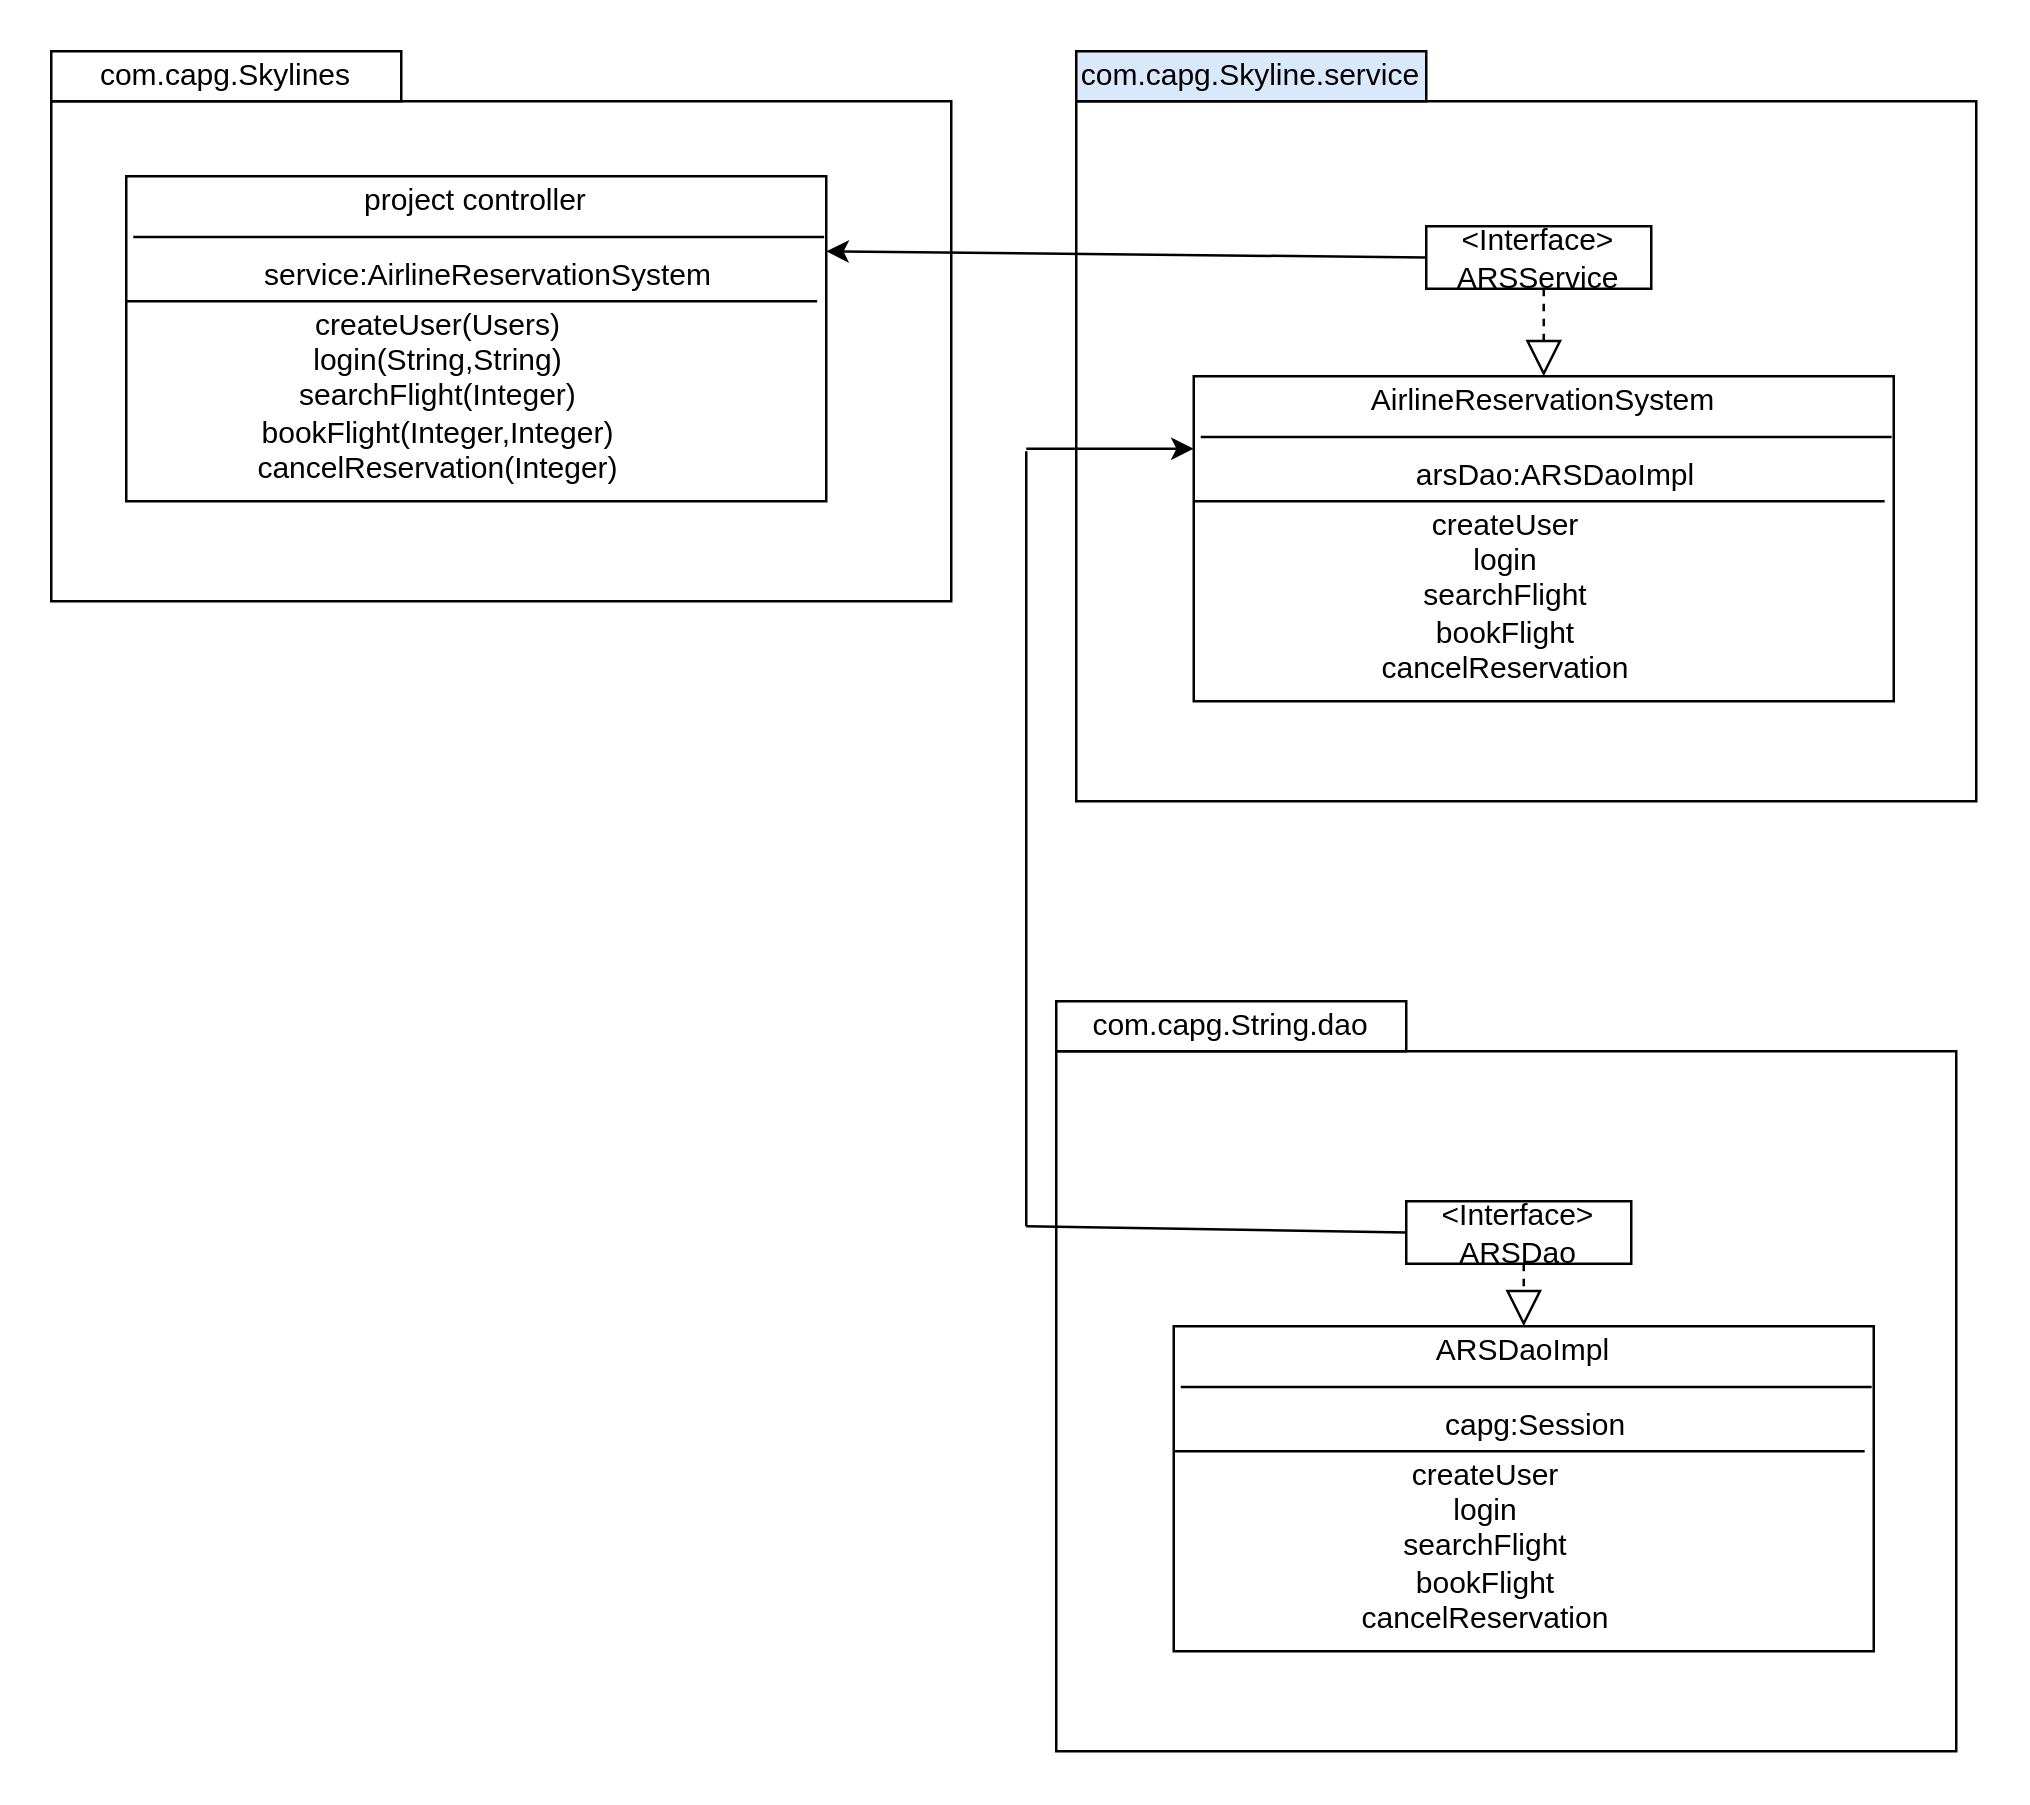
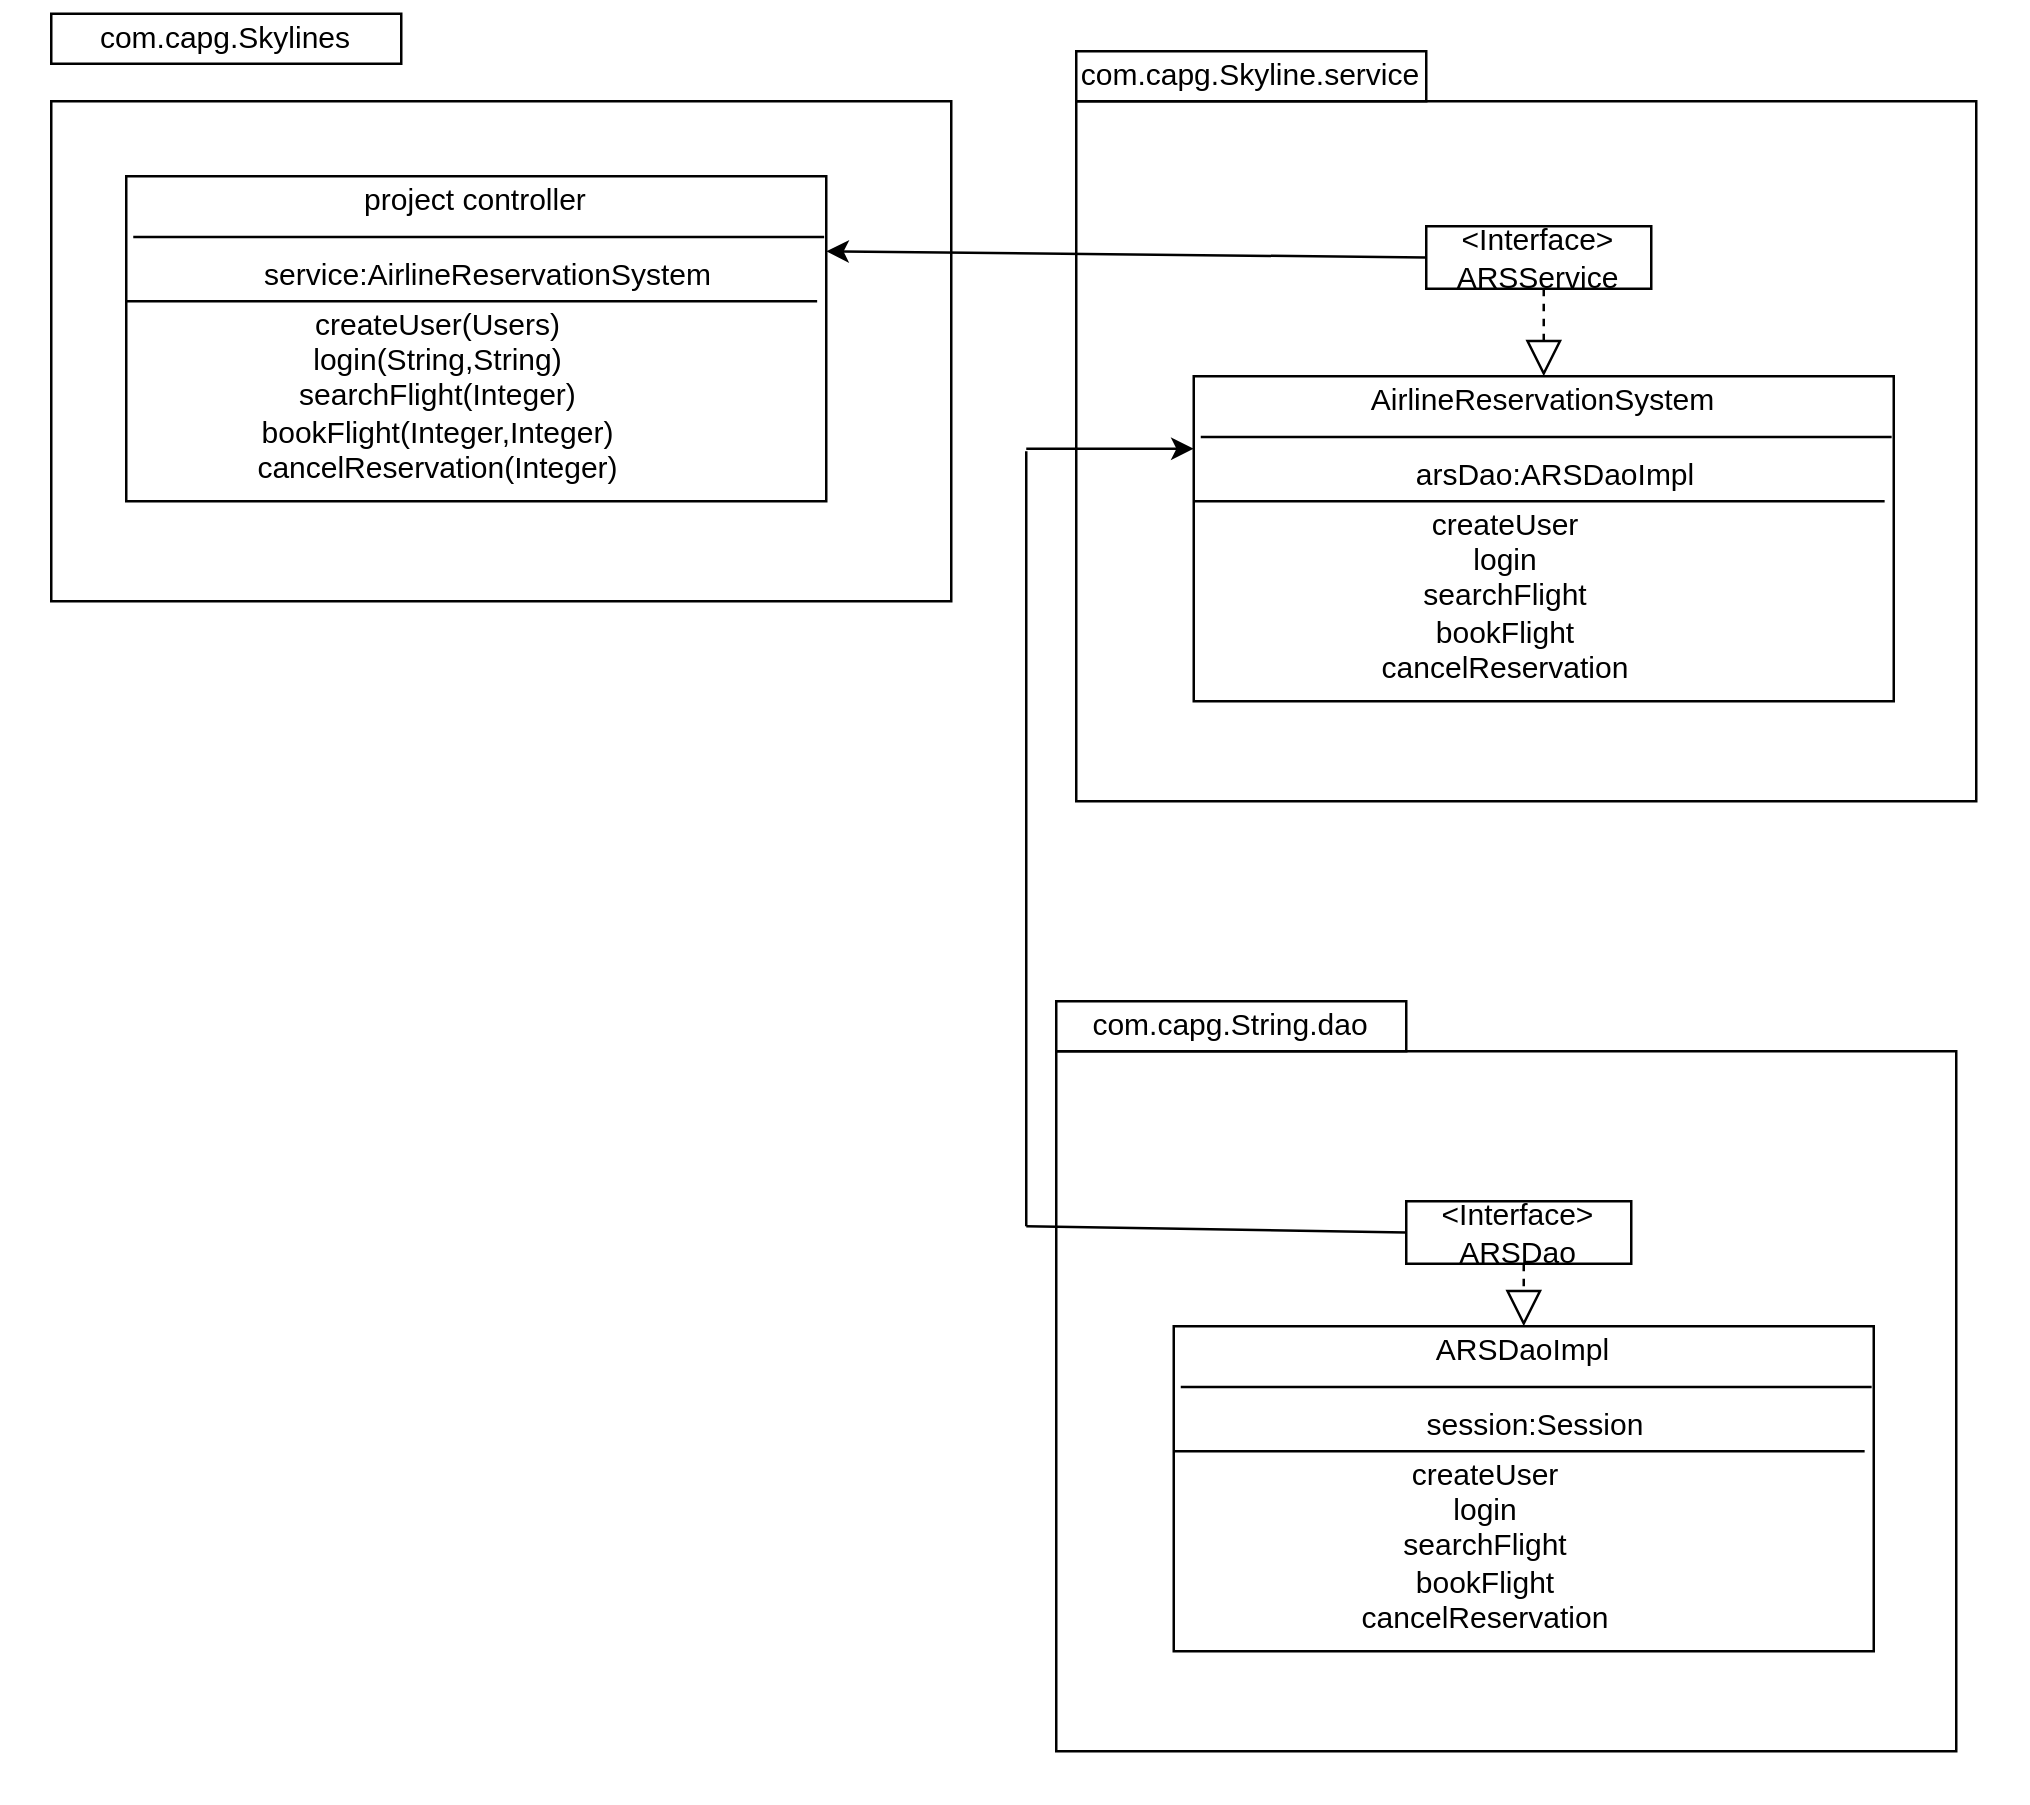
(226, 76) -> (226, 39)
(1251, 76) -> (1251, 76)
(1536, 1426) -> (1536, 1426)
